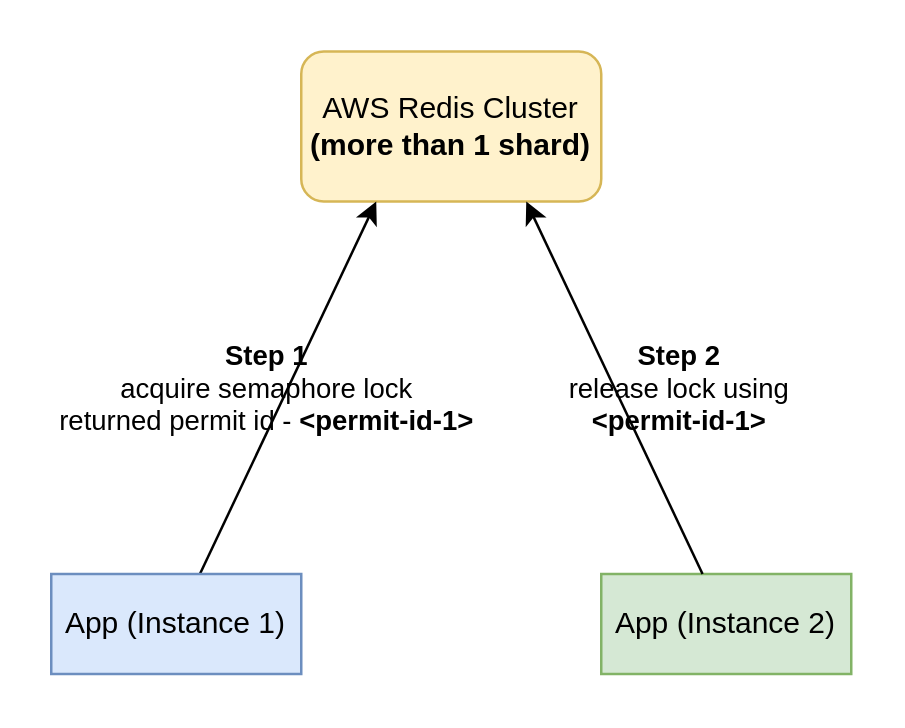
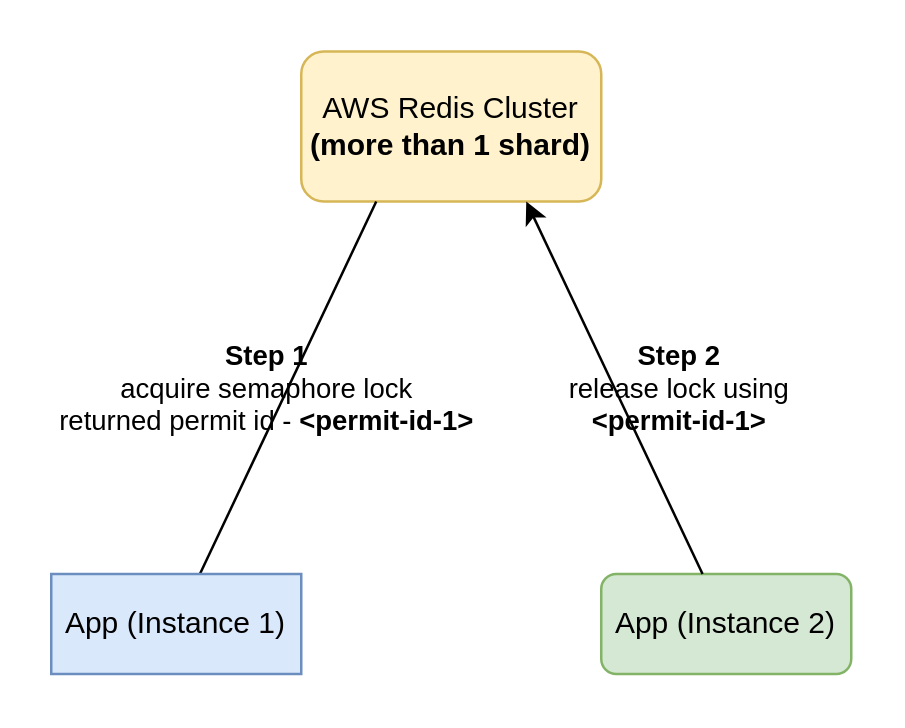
(369, 217) -> (372, 210)
(726, 624) -> (726, 624)
